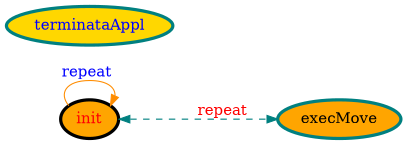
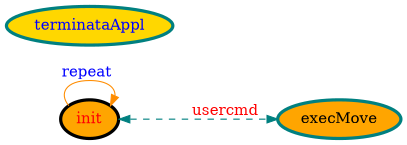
(225, 111) -> (225, 111)
